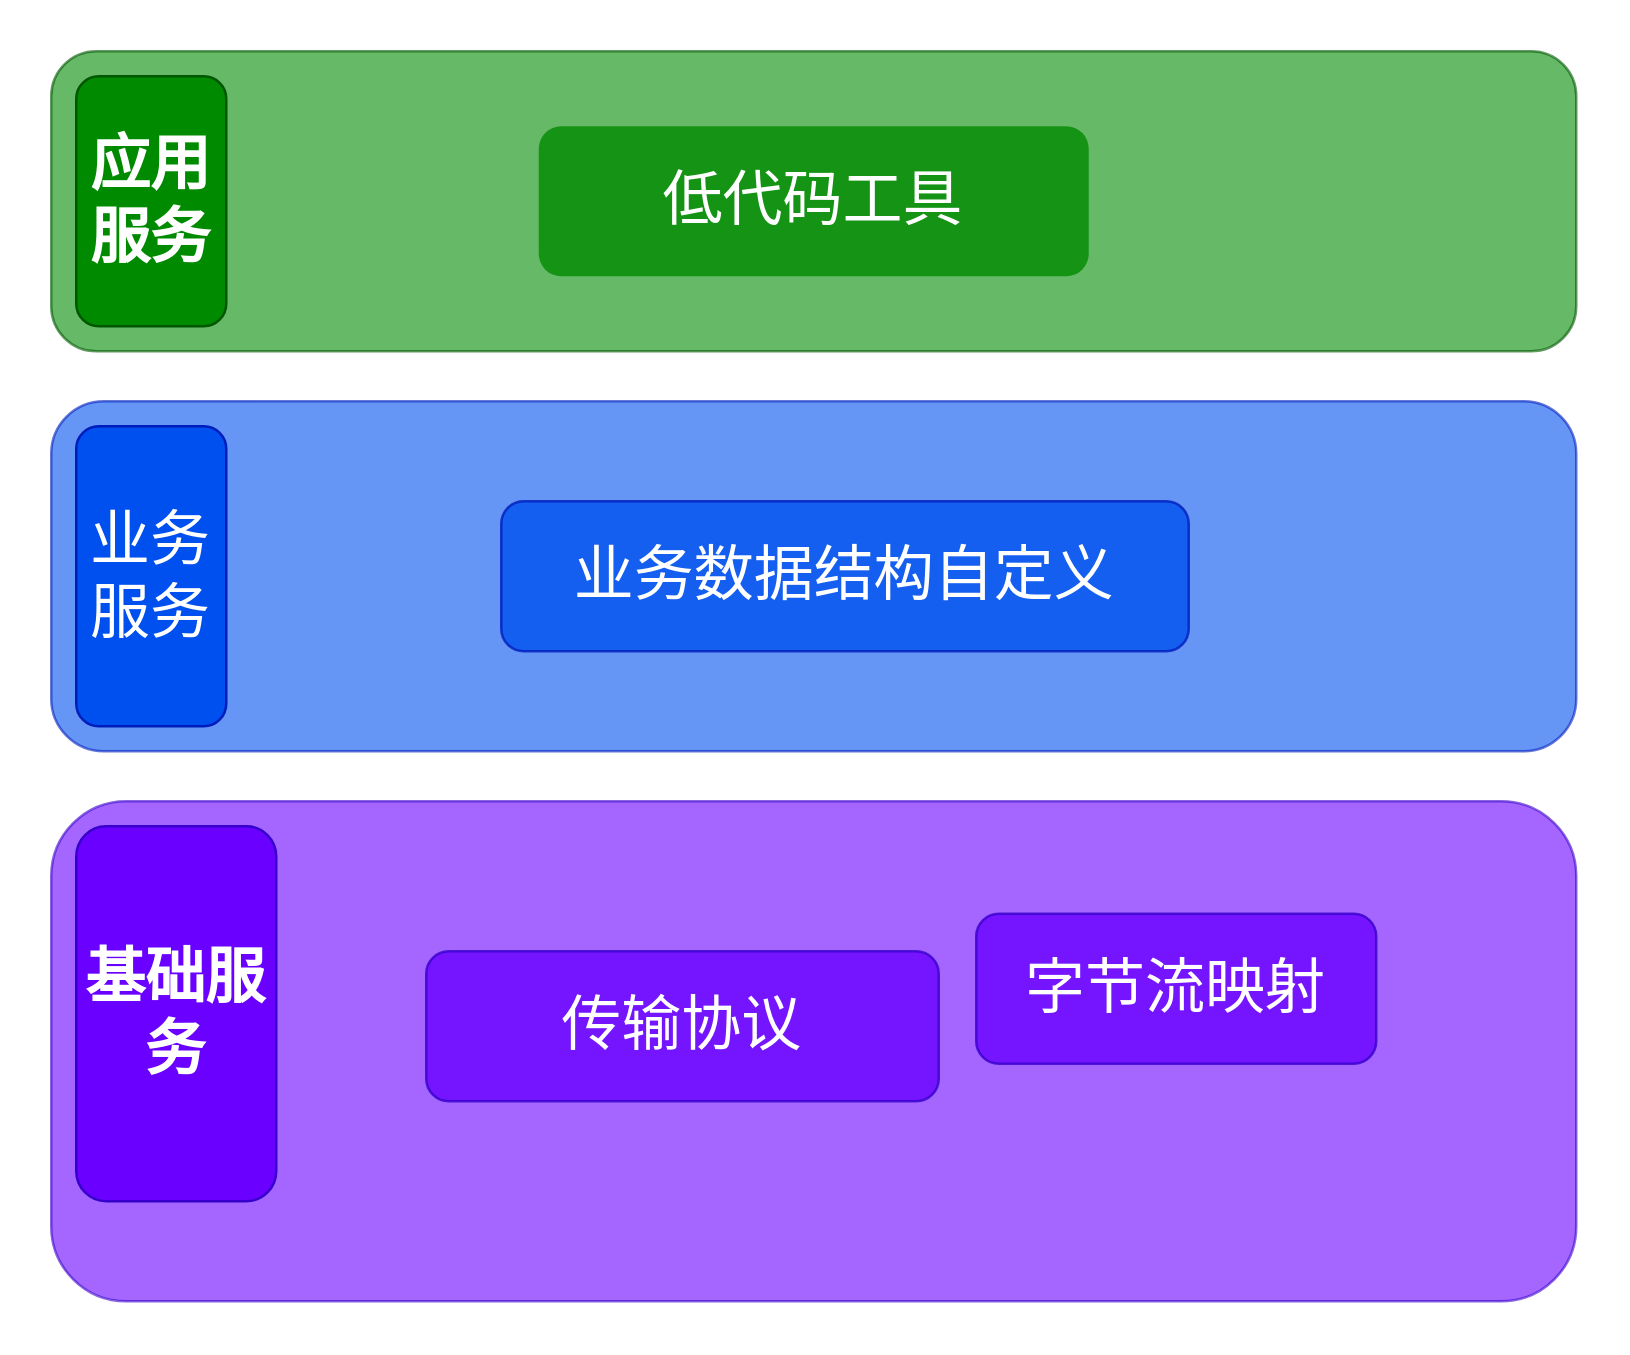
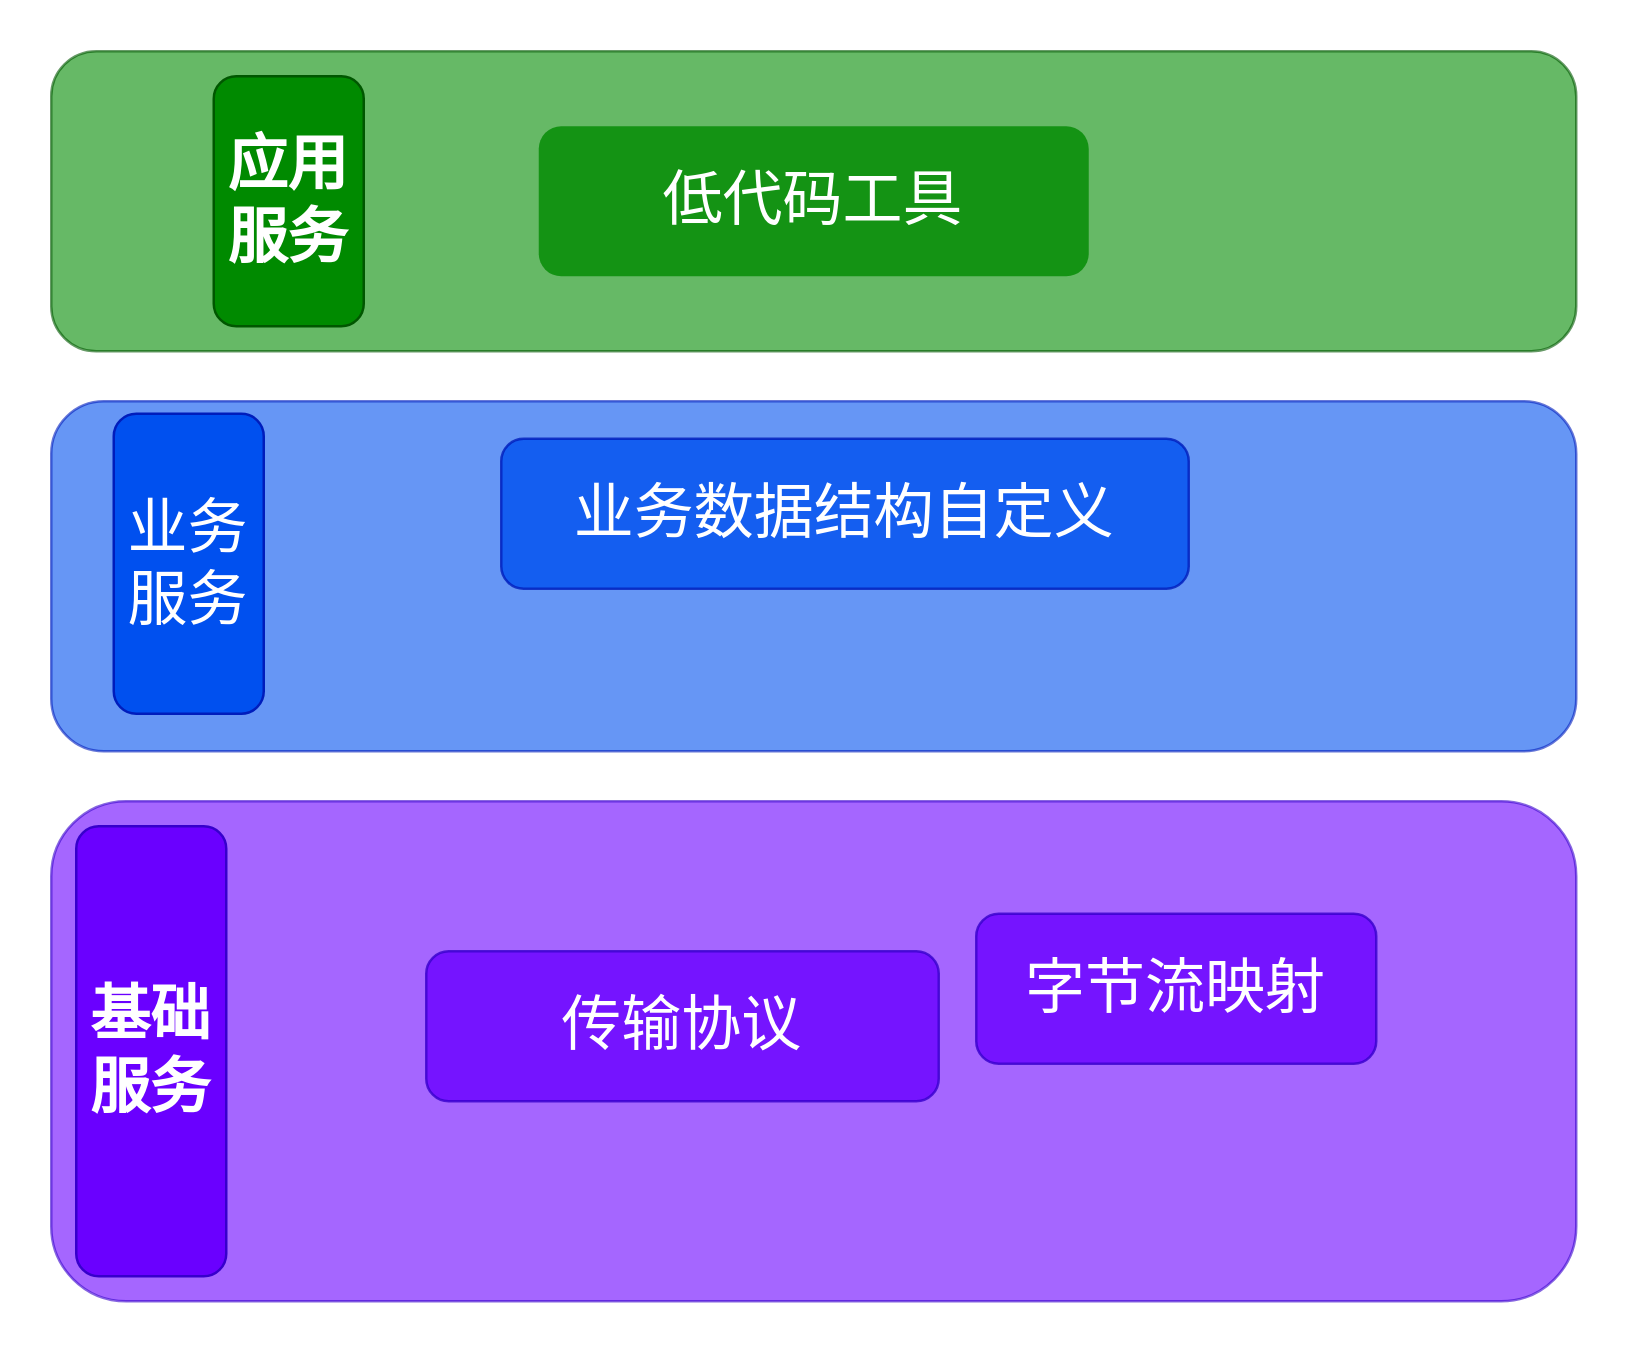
(151, 201) -> (289, 201)
(151, 576) -> (189, 564)
(845, 576) -> (845, 514)
(176, 1014) -> (151, 1051)
